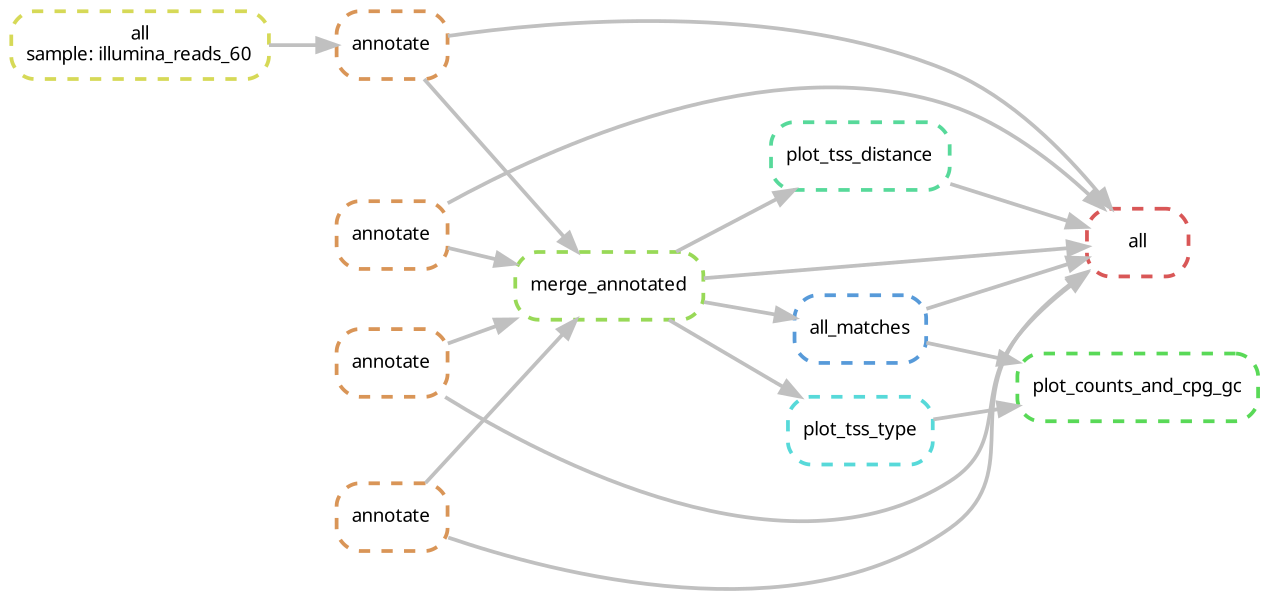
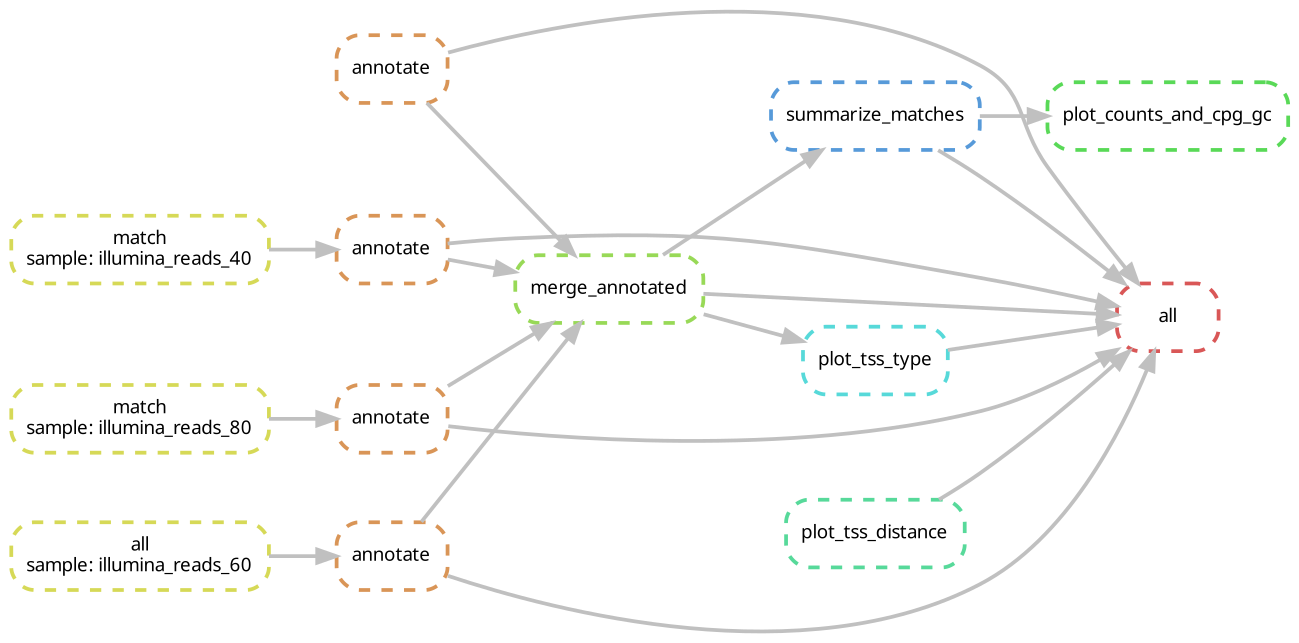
(727, 225) -> none
none -> (140, 250)
(860, 329) -> (875, 116)
(966, 414) -> (1023, 339)
none -> (140, 419)
